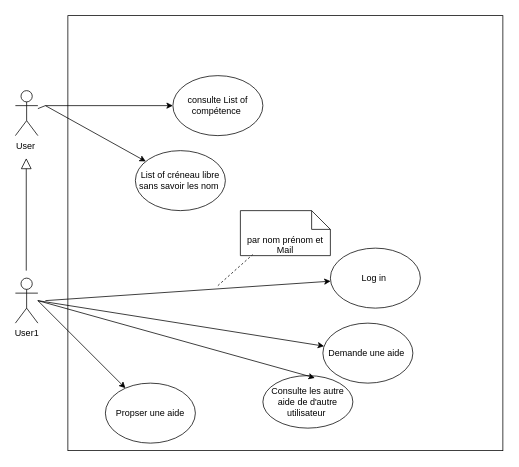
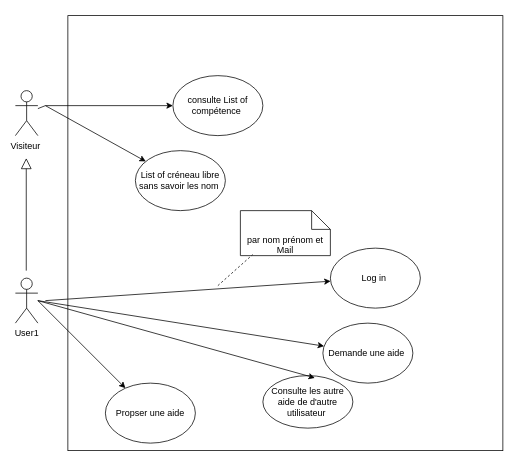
(27, 146) -> (27, 146)
